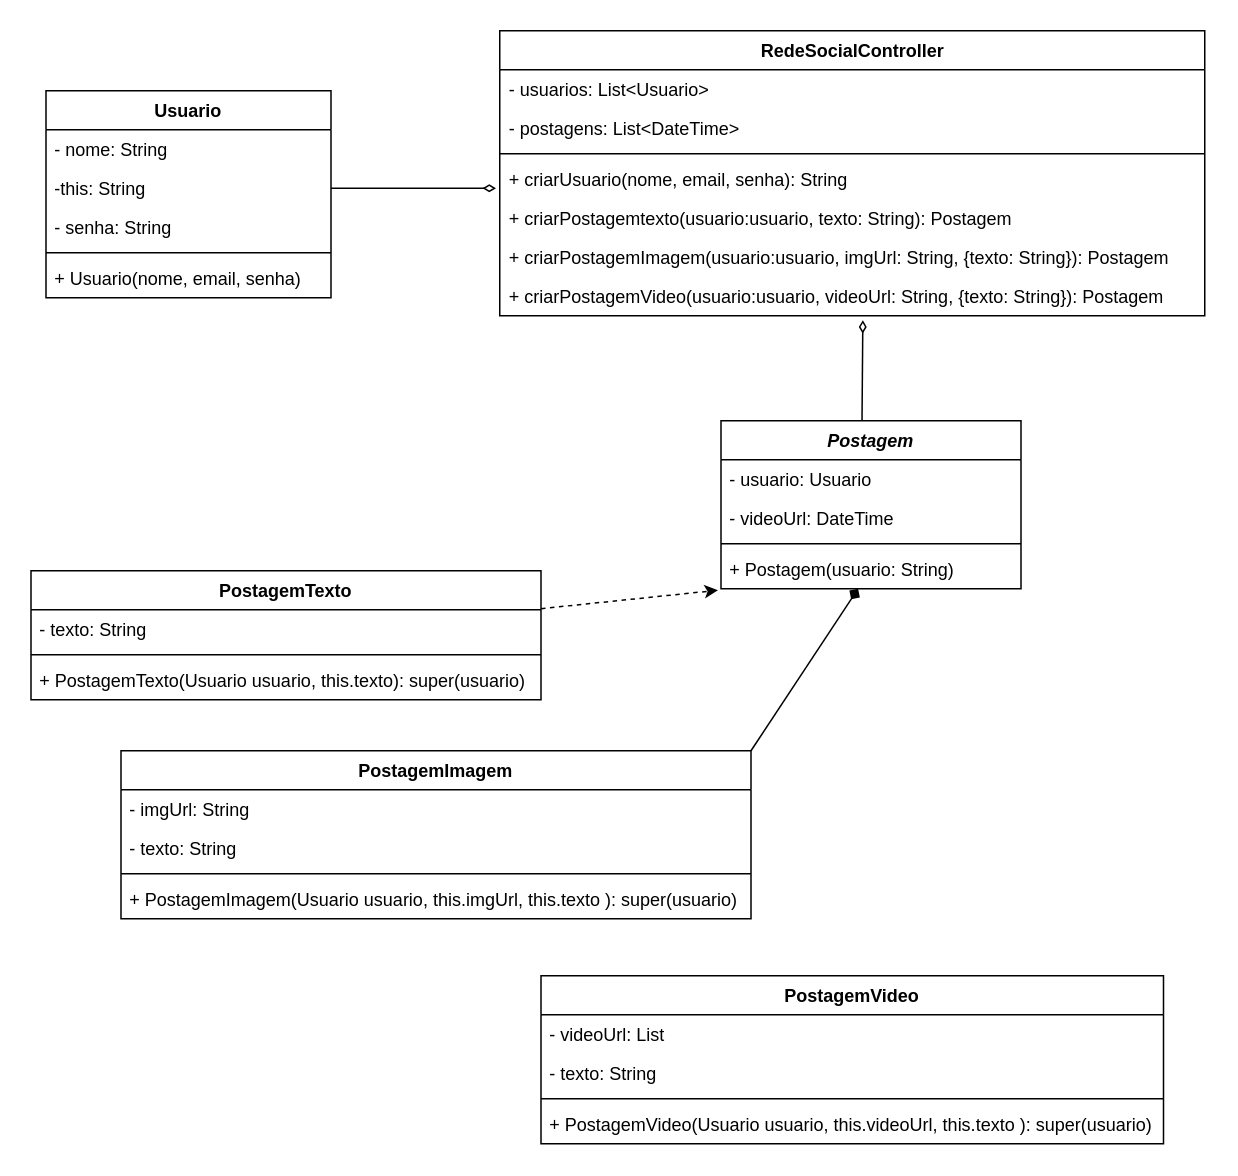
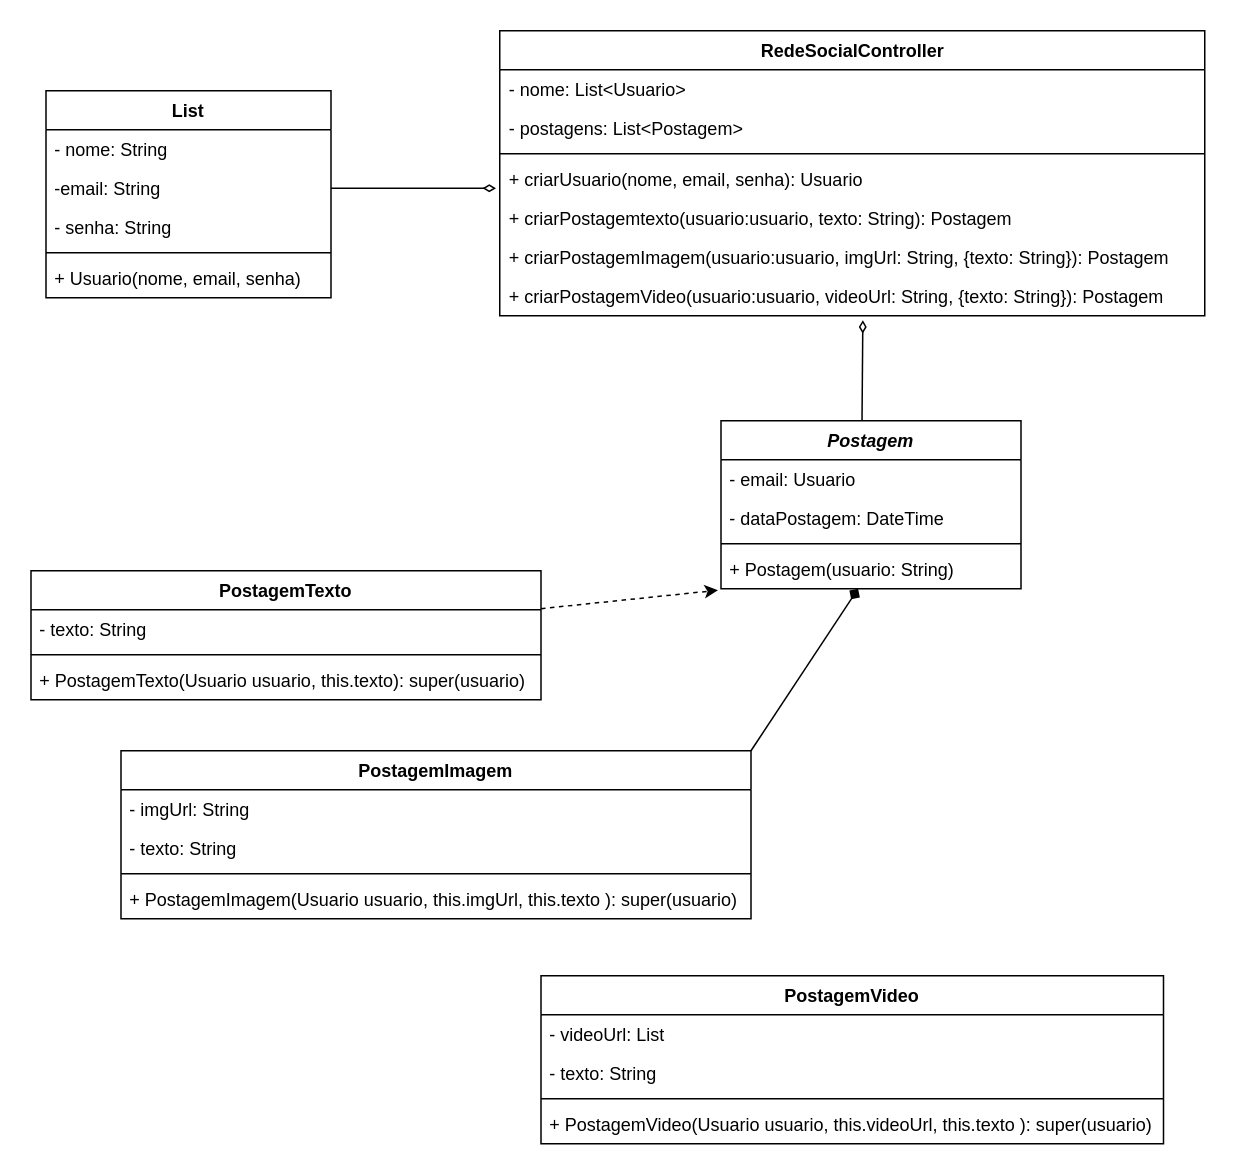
(621, 91) -> (603, 91)
(188, 112) -> (188, 112)
(634, 130) -> (636, 130)
(693, 181) -> (698, 181)
(111, 190) -> (114, 190)
(809, 481) -> (796, 481)
(817, 520) -> (841, 520)
